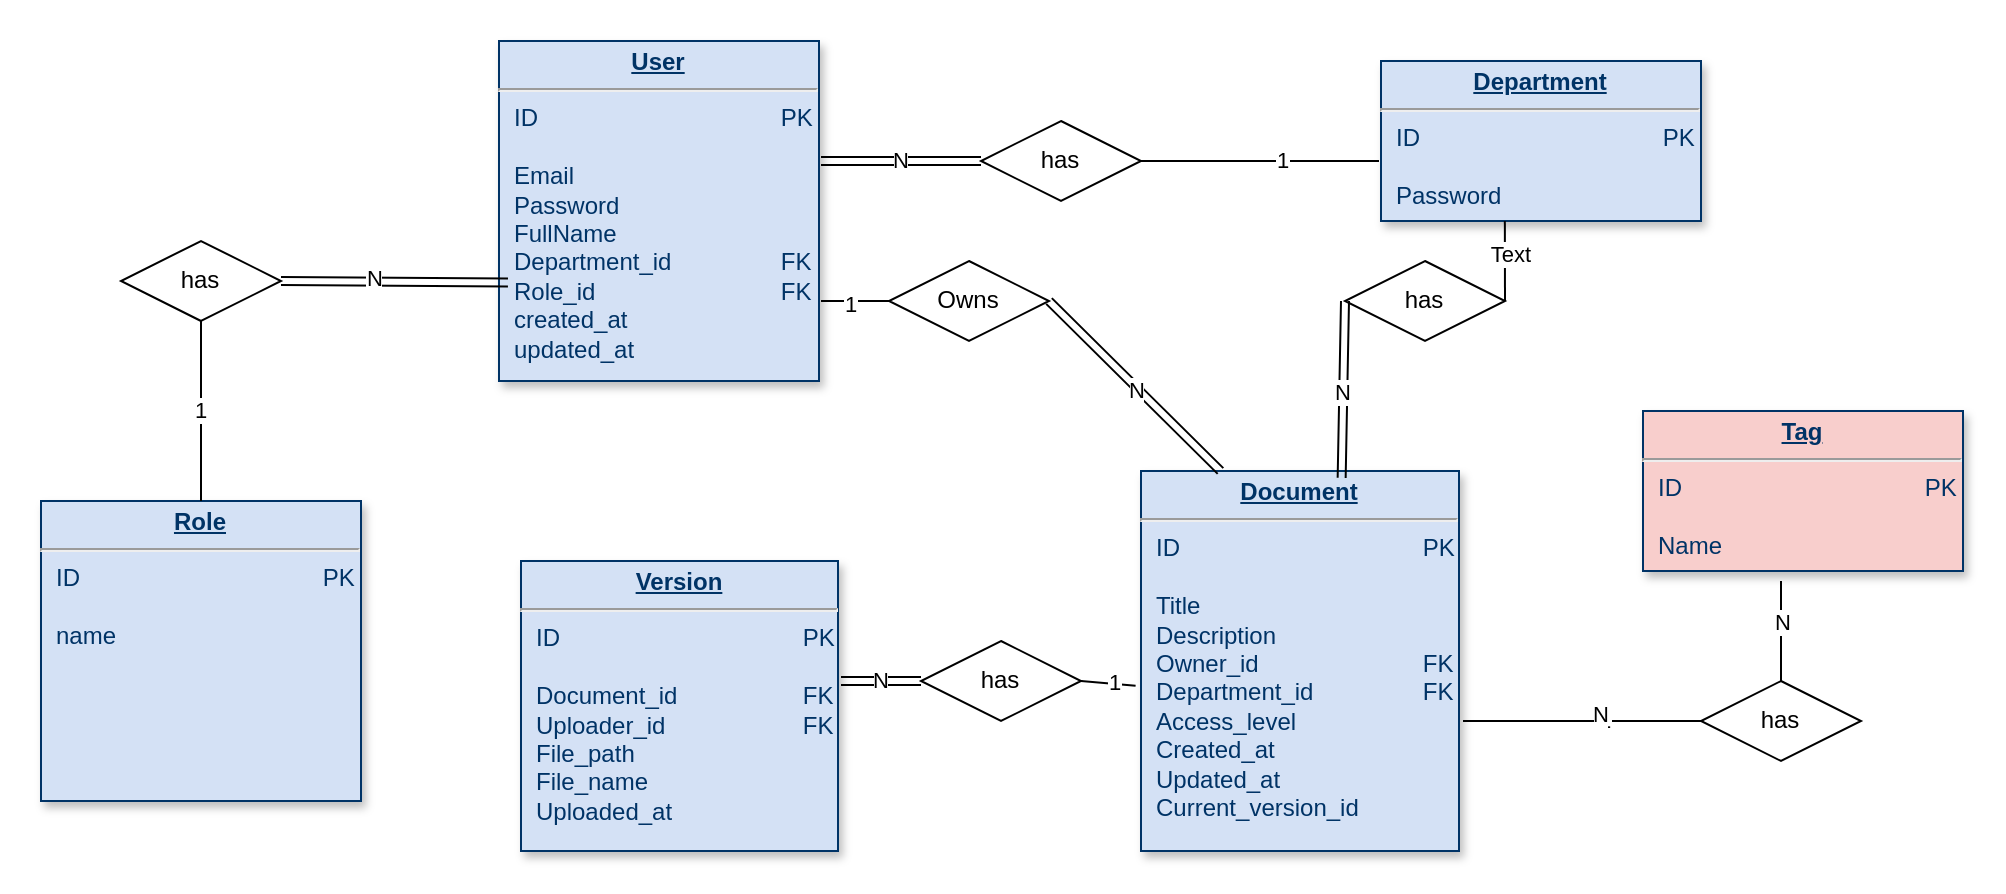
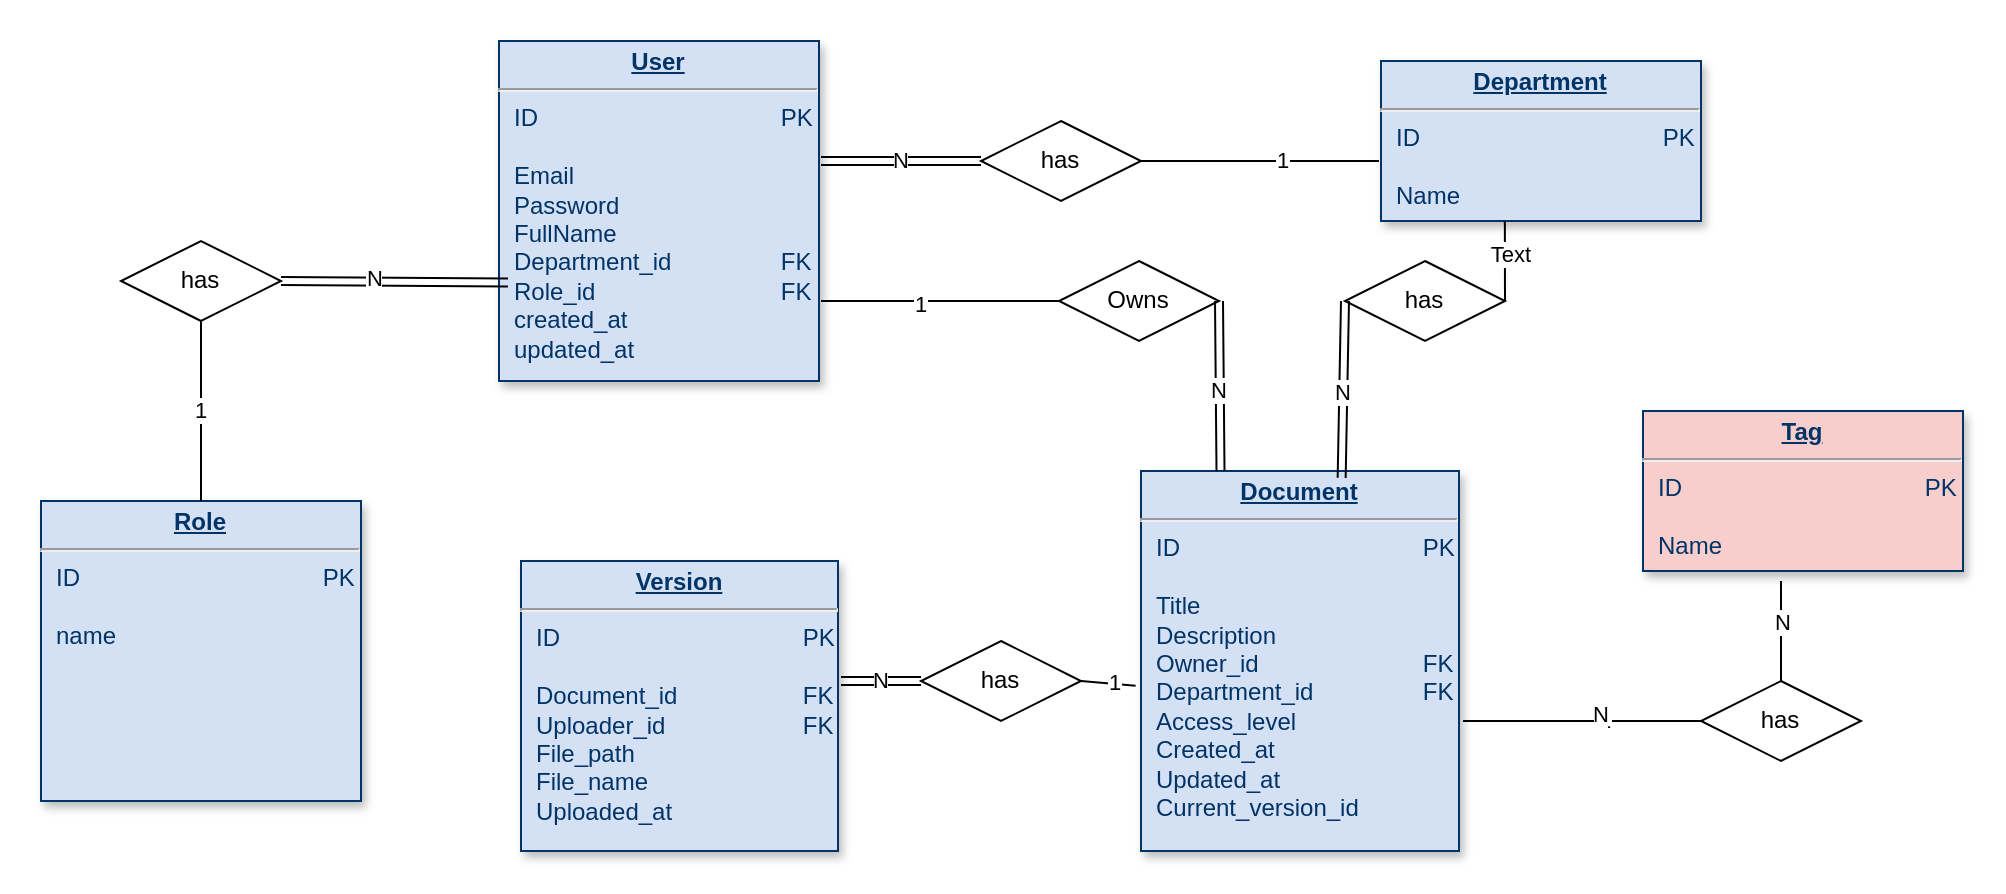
(1448, 104) -> (1448, 104)
(969, 301) -> (1139, 301)
